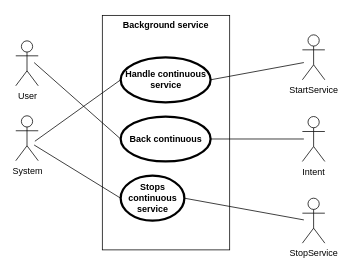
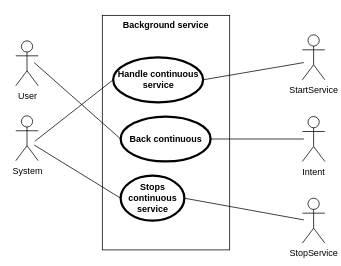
(166, 80) -> (158, 80)
